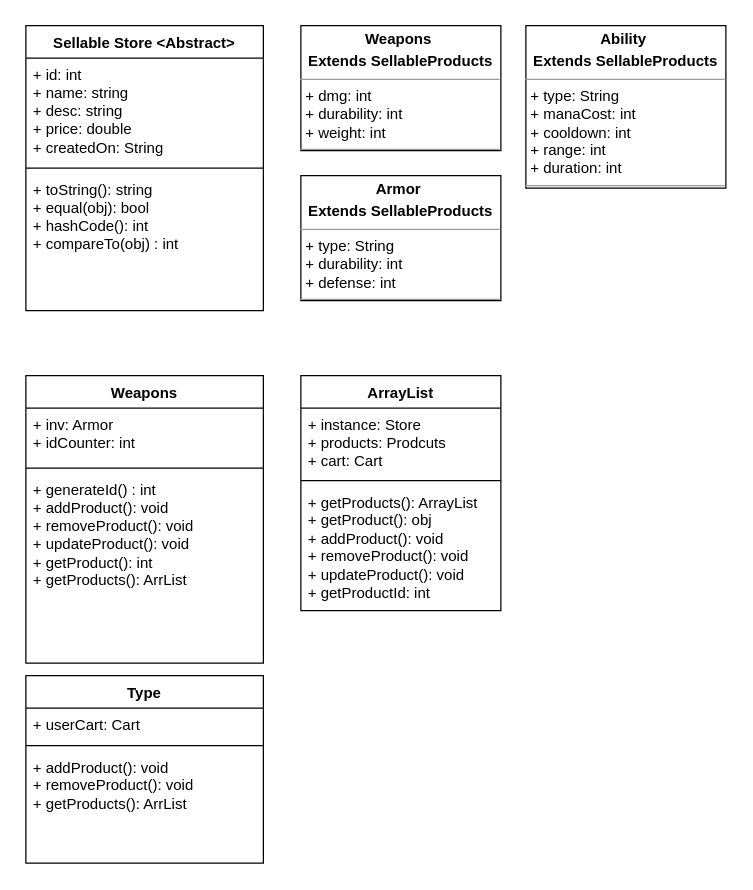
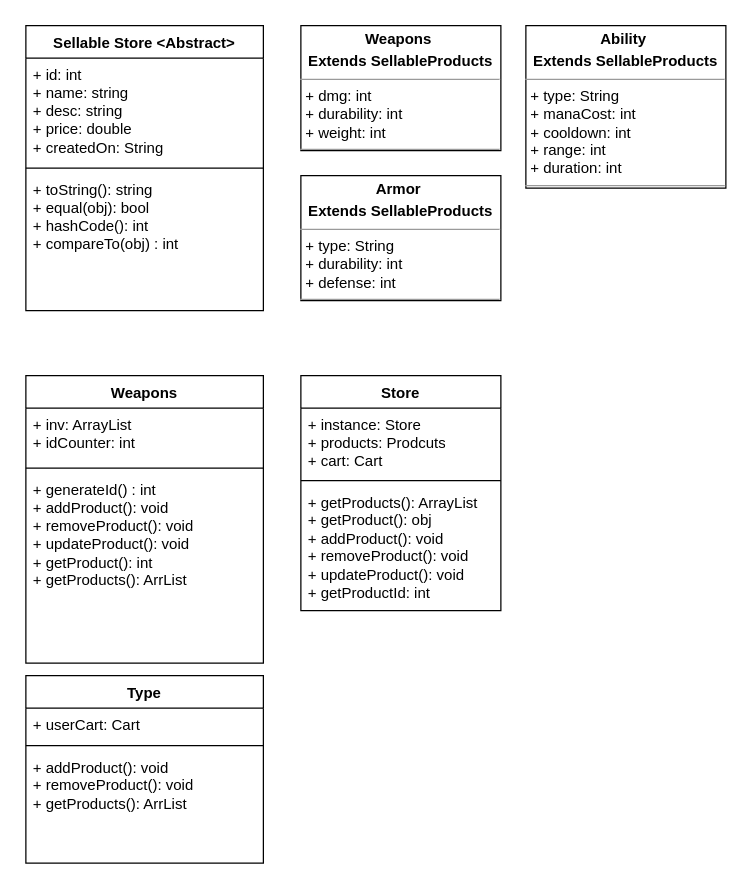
(401, 393) -> (401, 393)
(91, 435) -> (91, 435)
